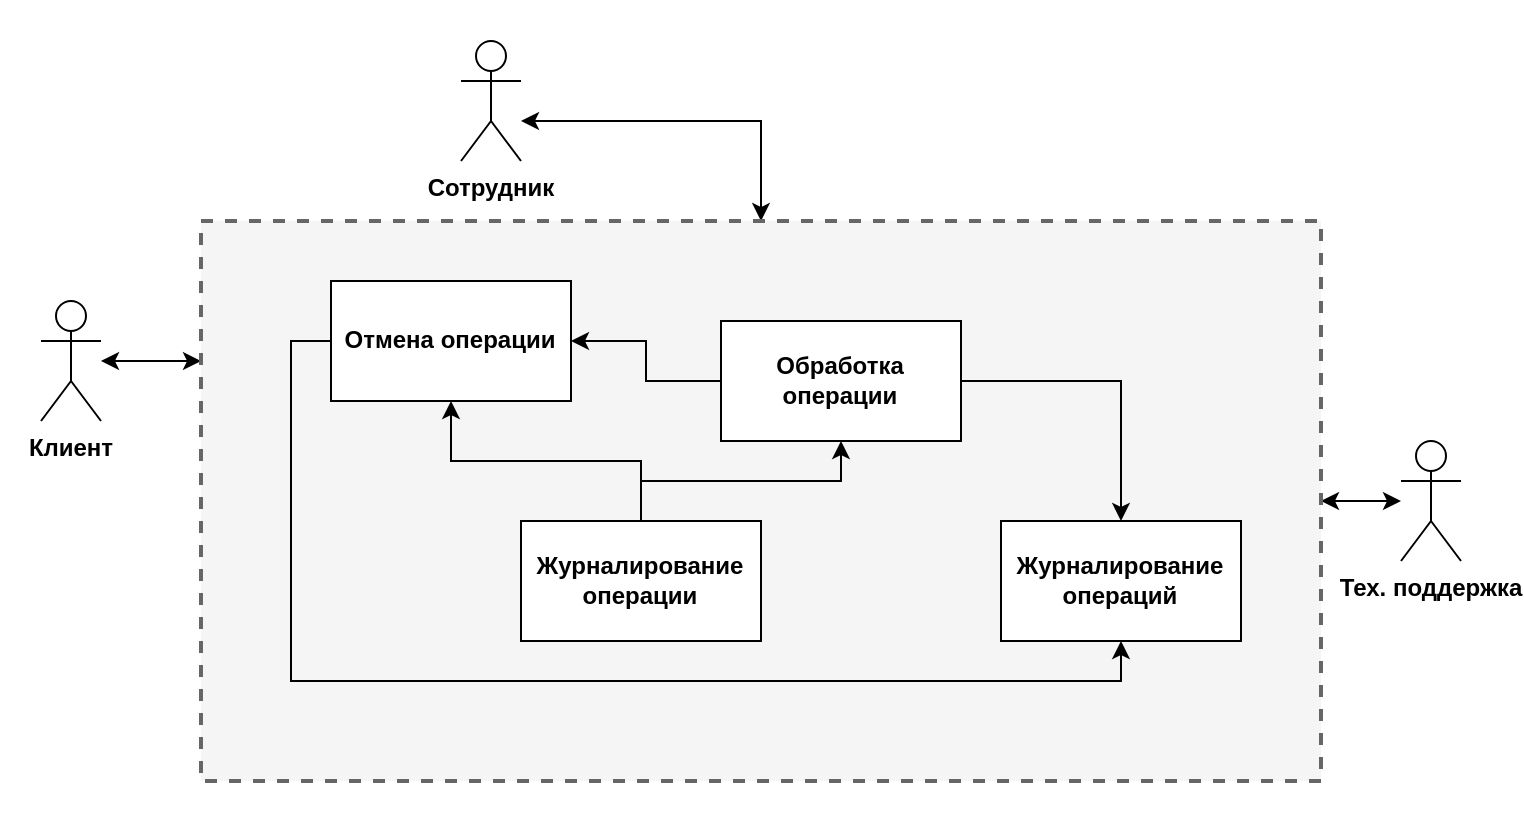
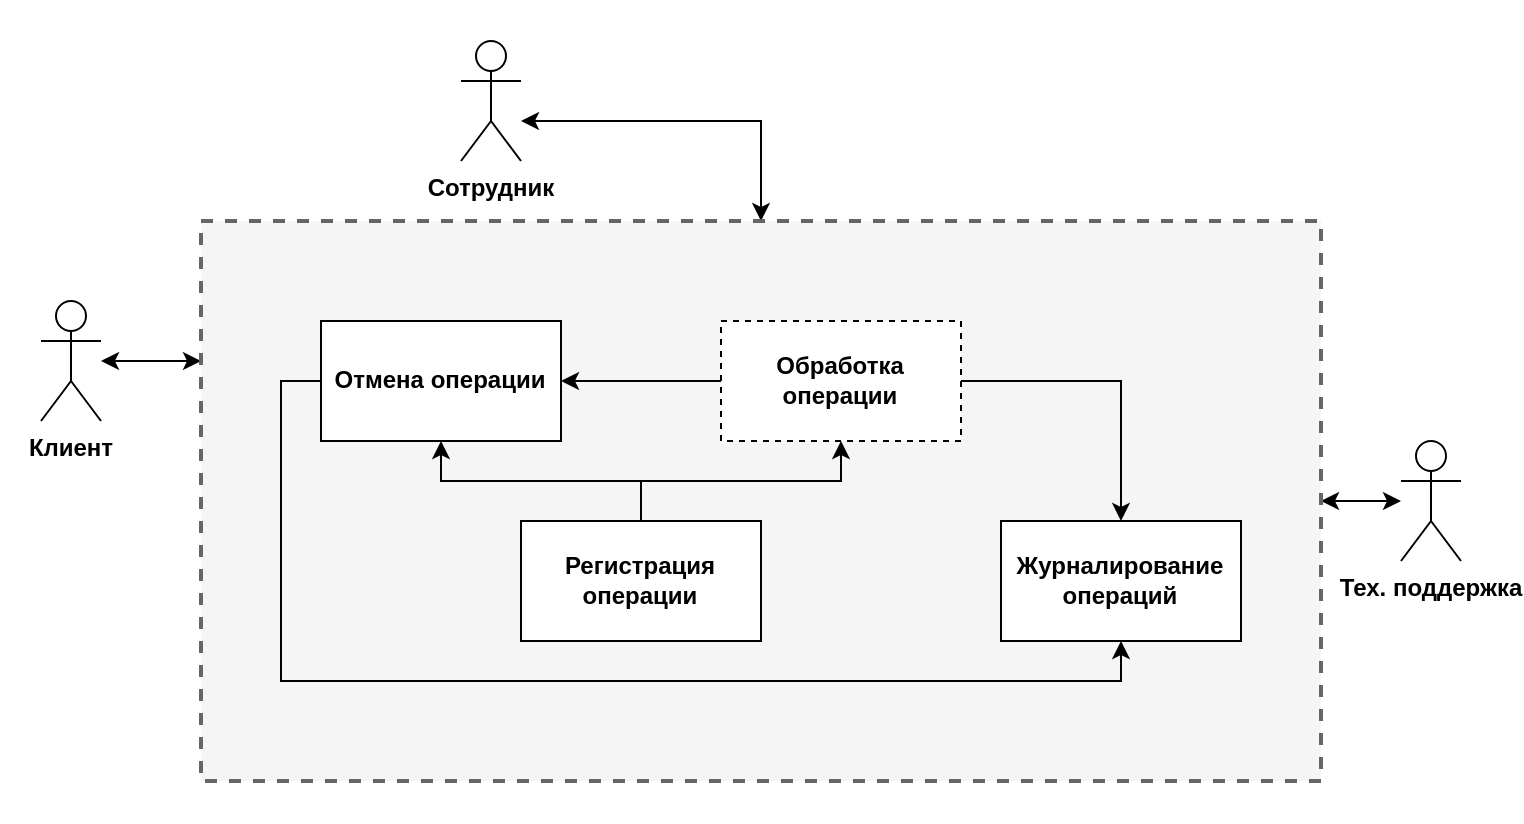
(451, 341) -> (441, 381)
(841, 381) -> (841, 381)
(641, 581) -> (641, 581)
